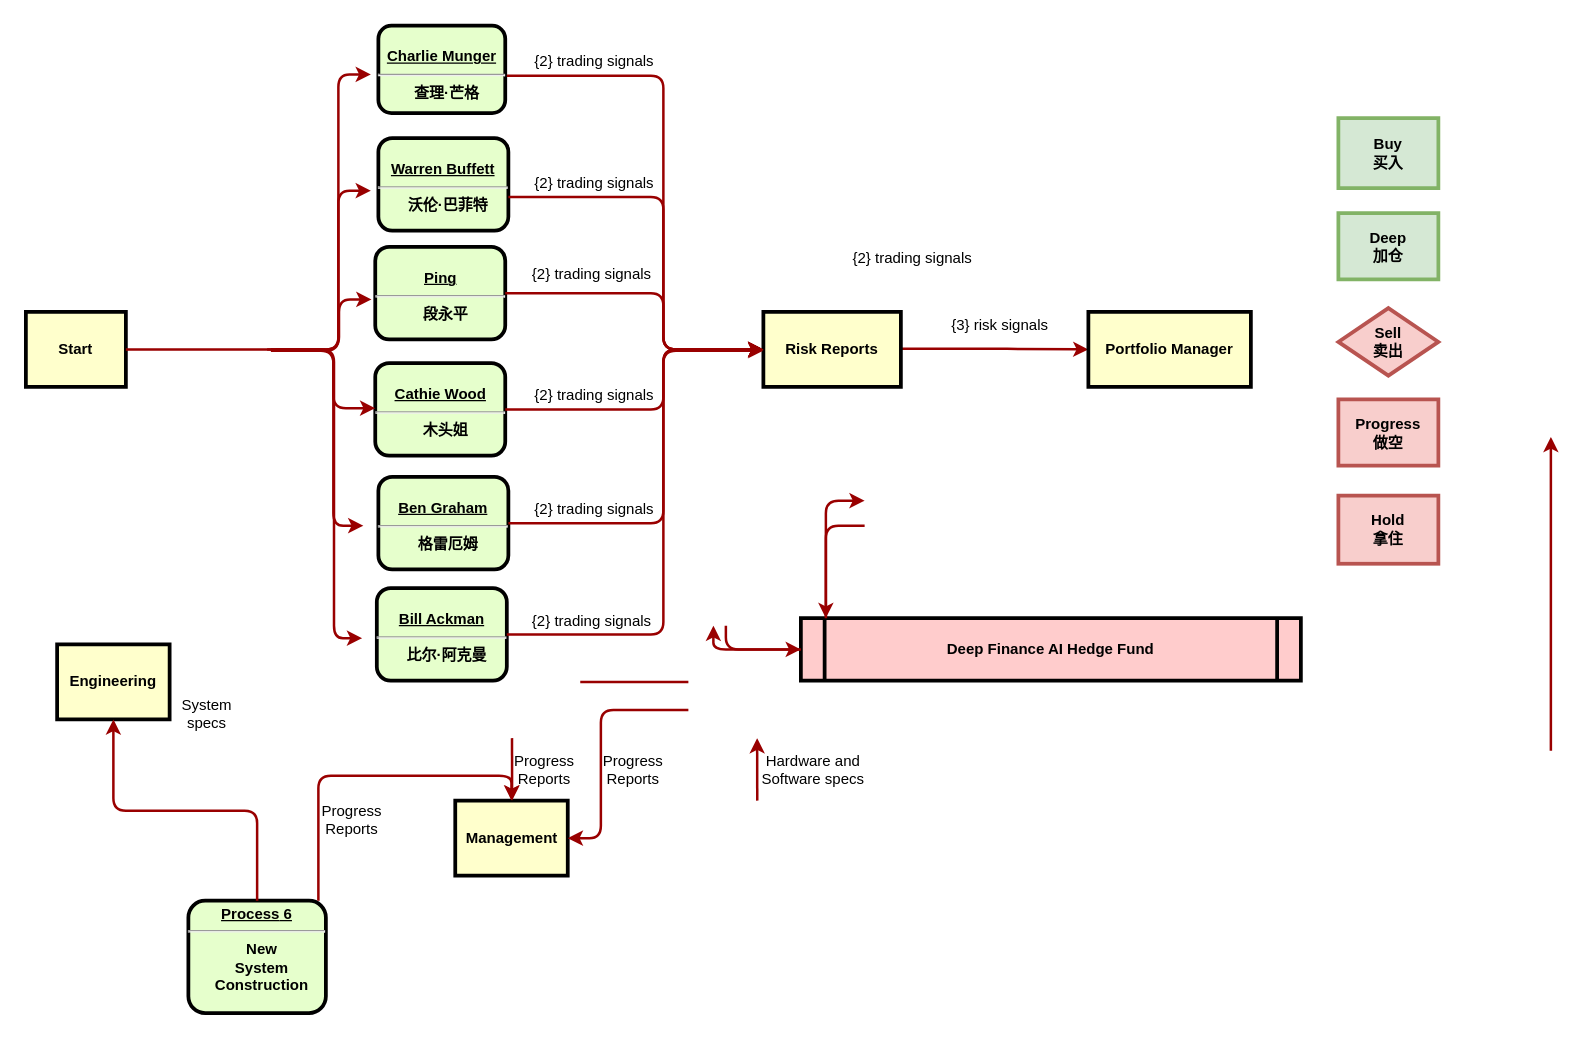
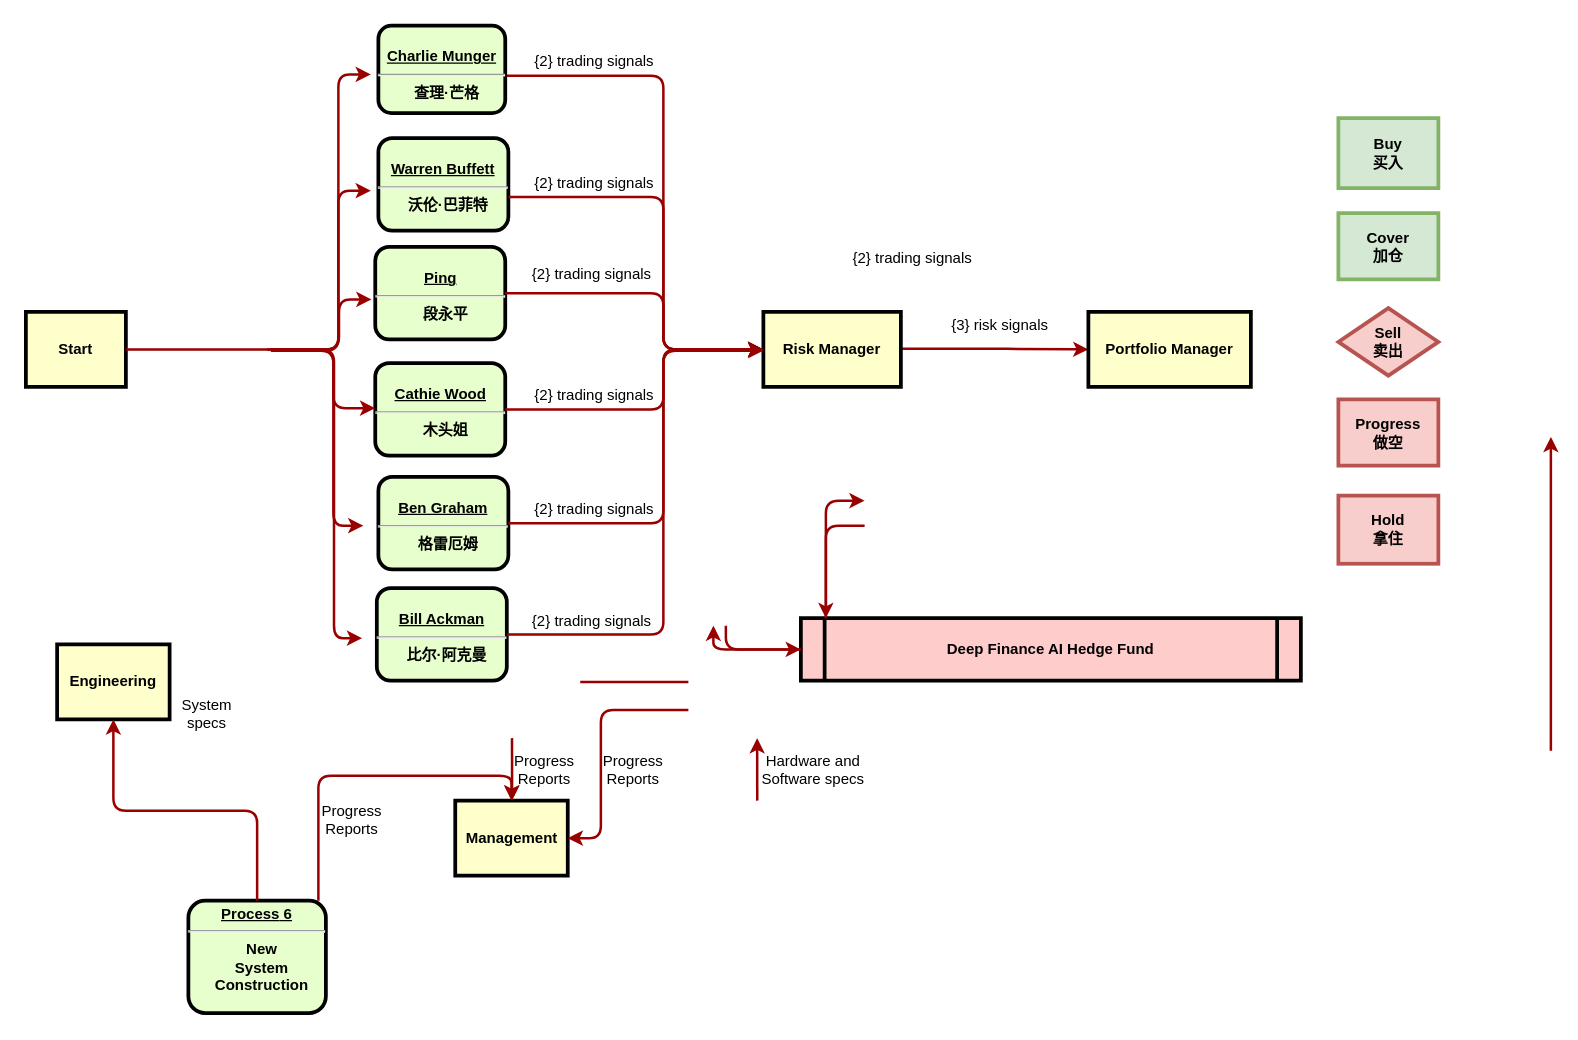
(1388, 247) -> (1388, 247)
(832, 349) -> (832, 349)
